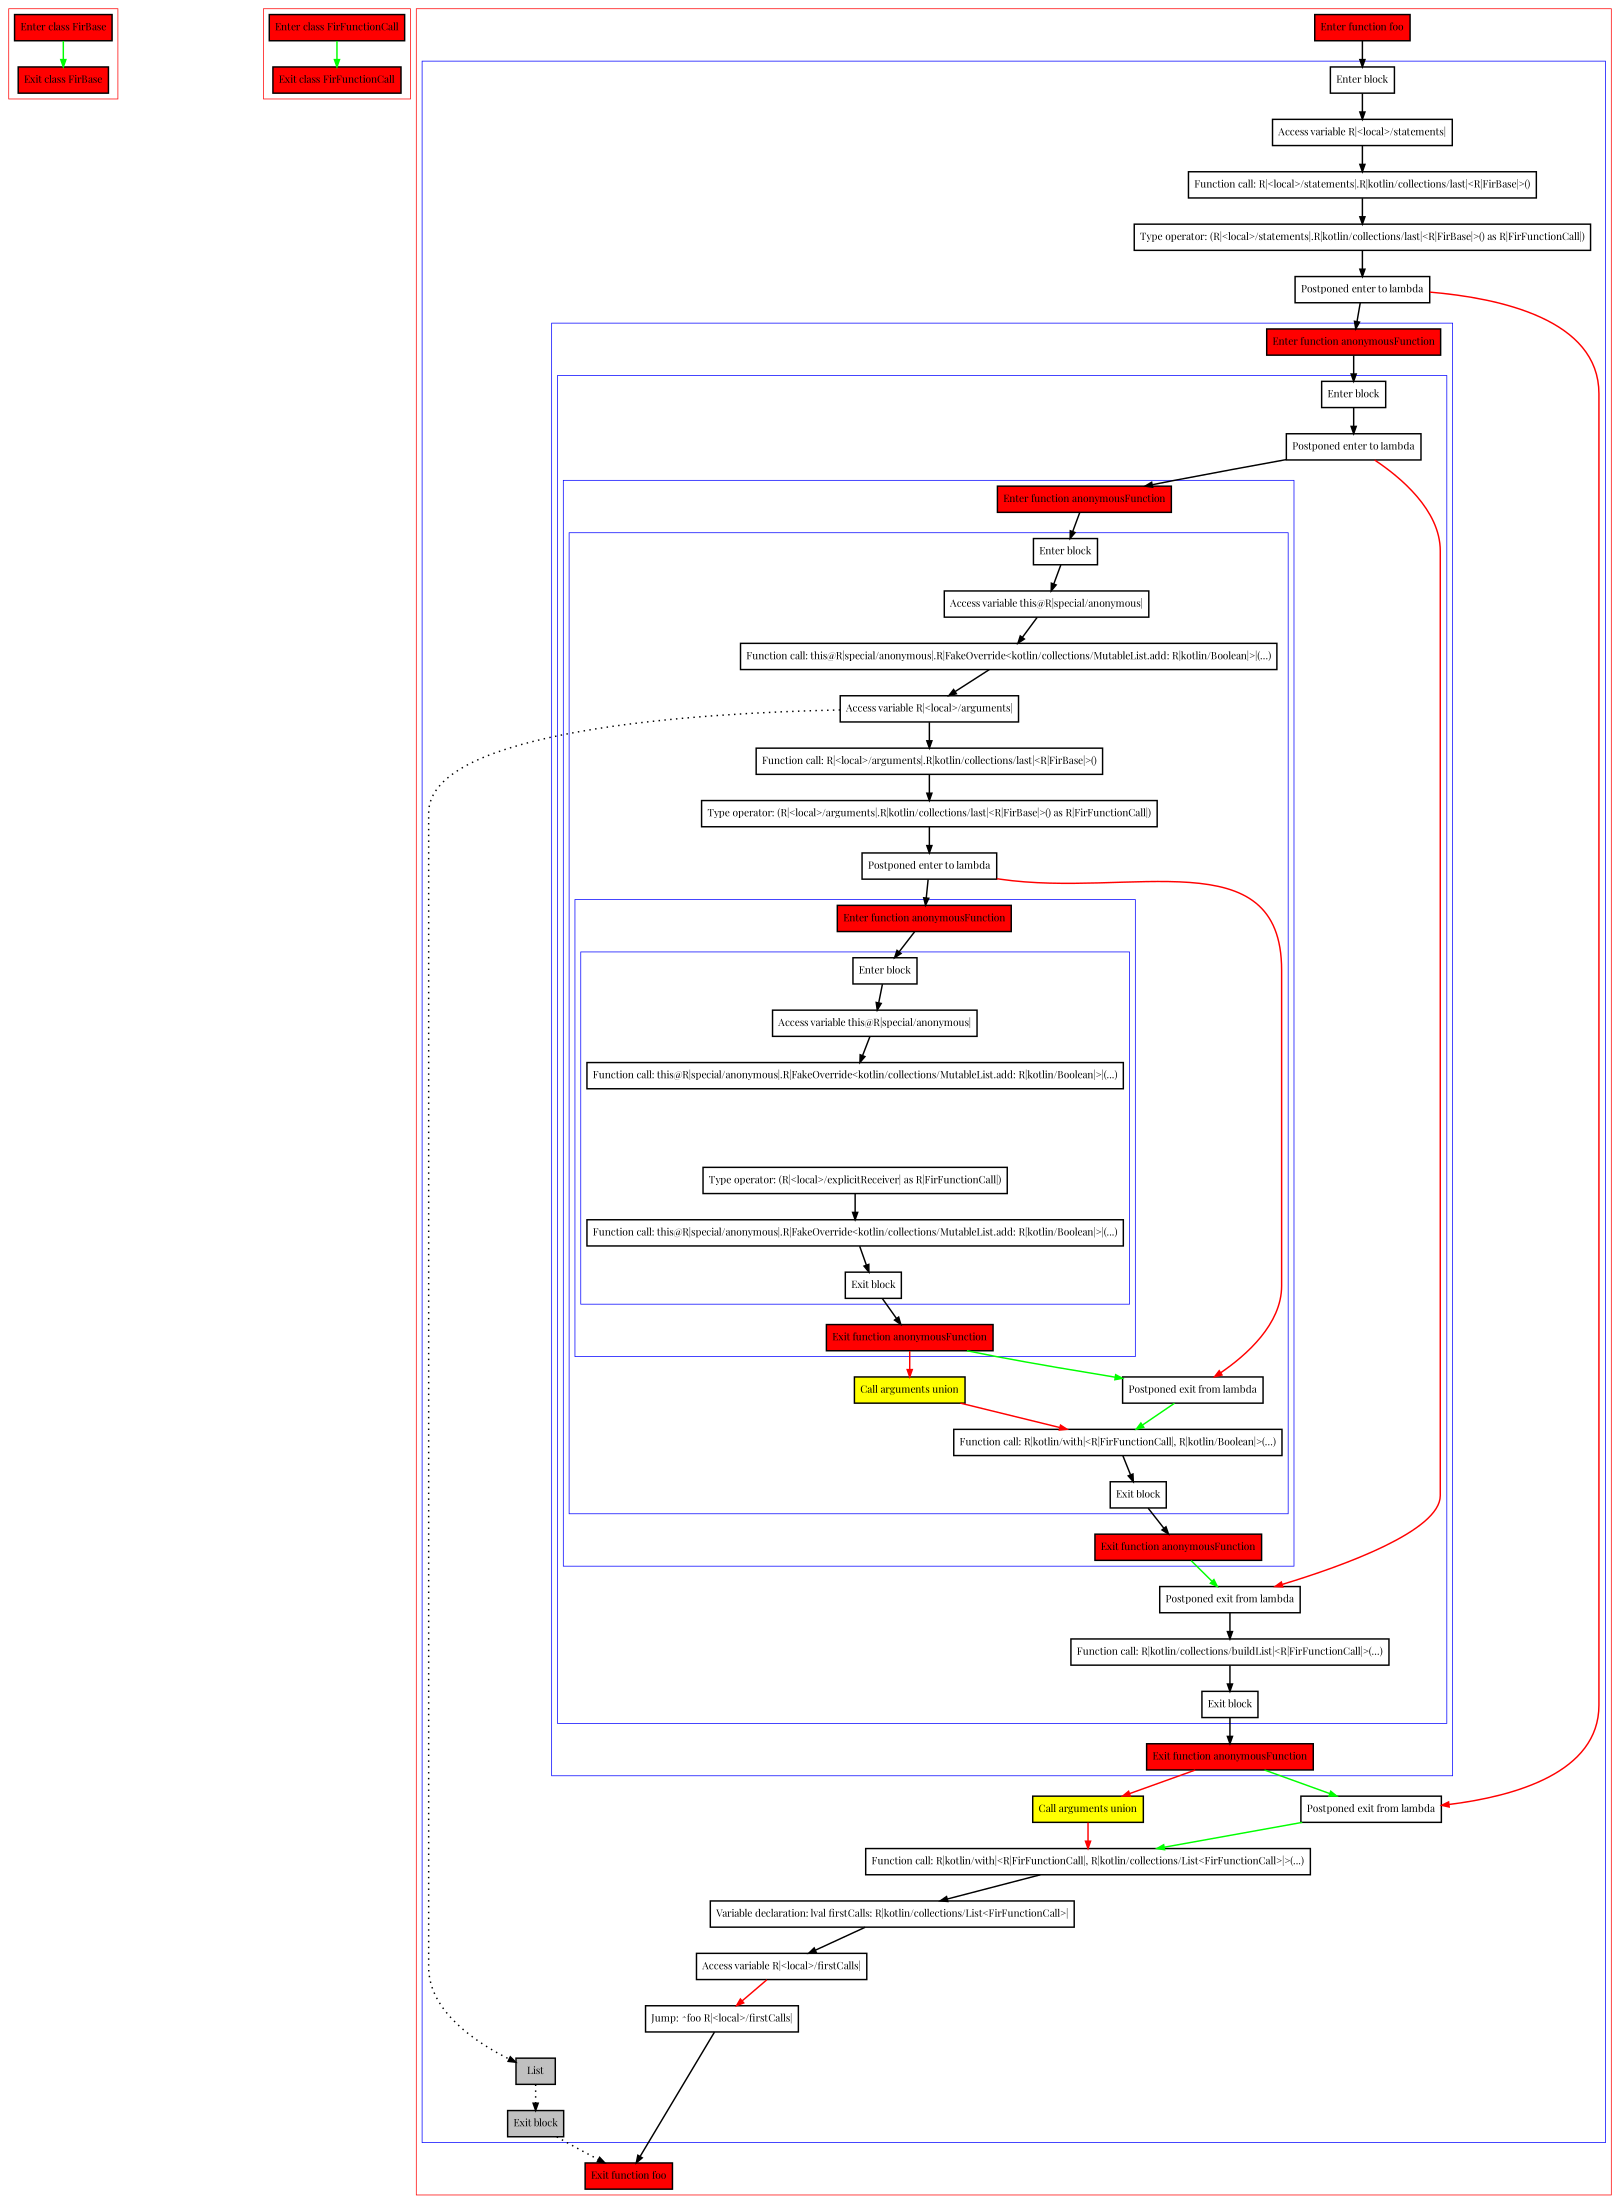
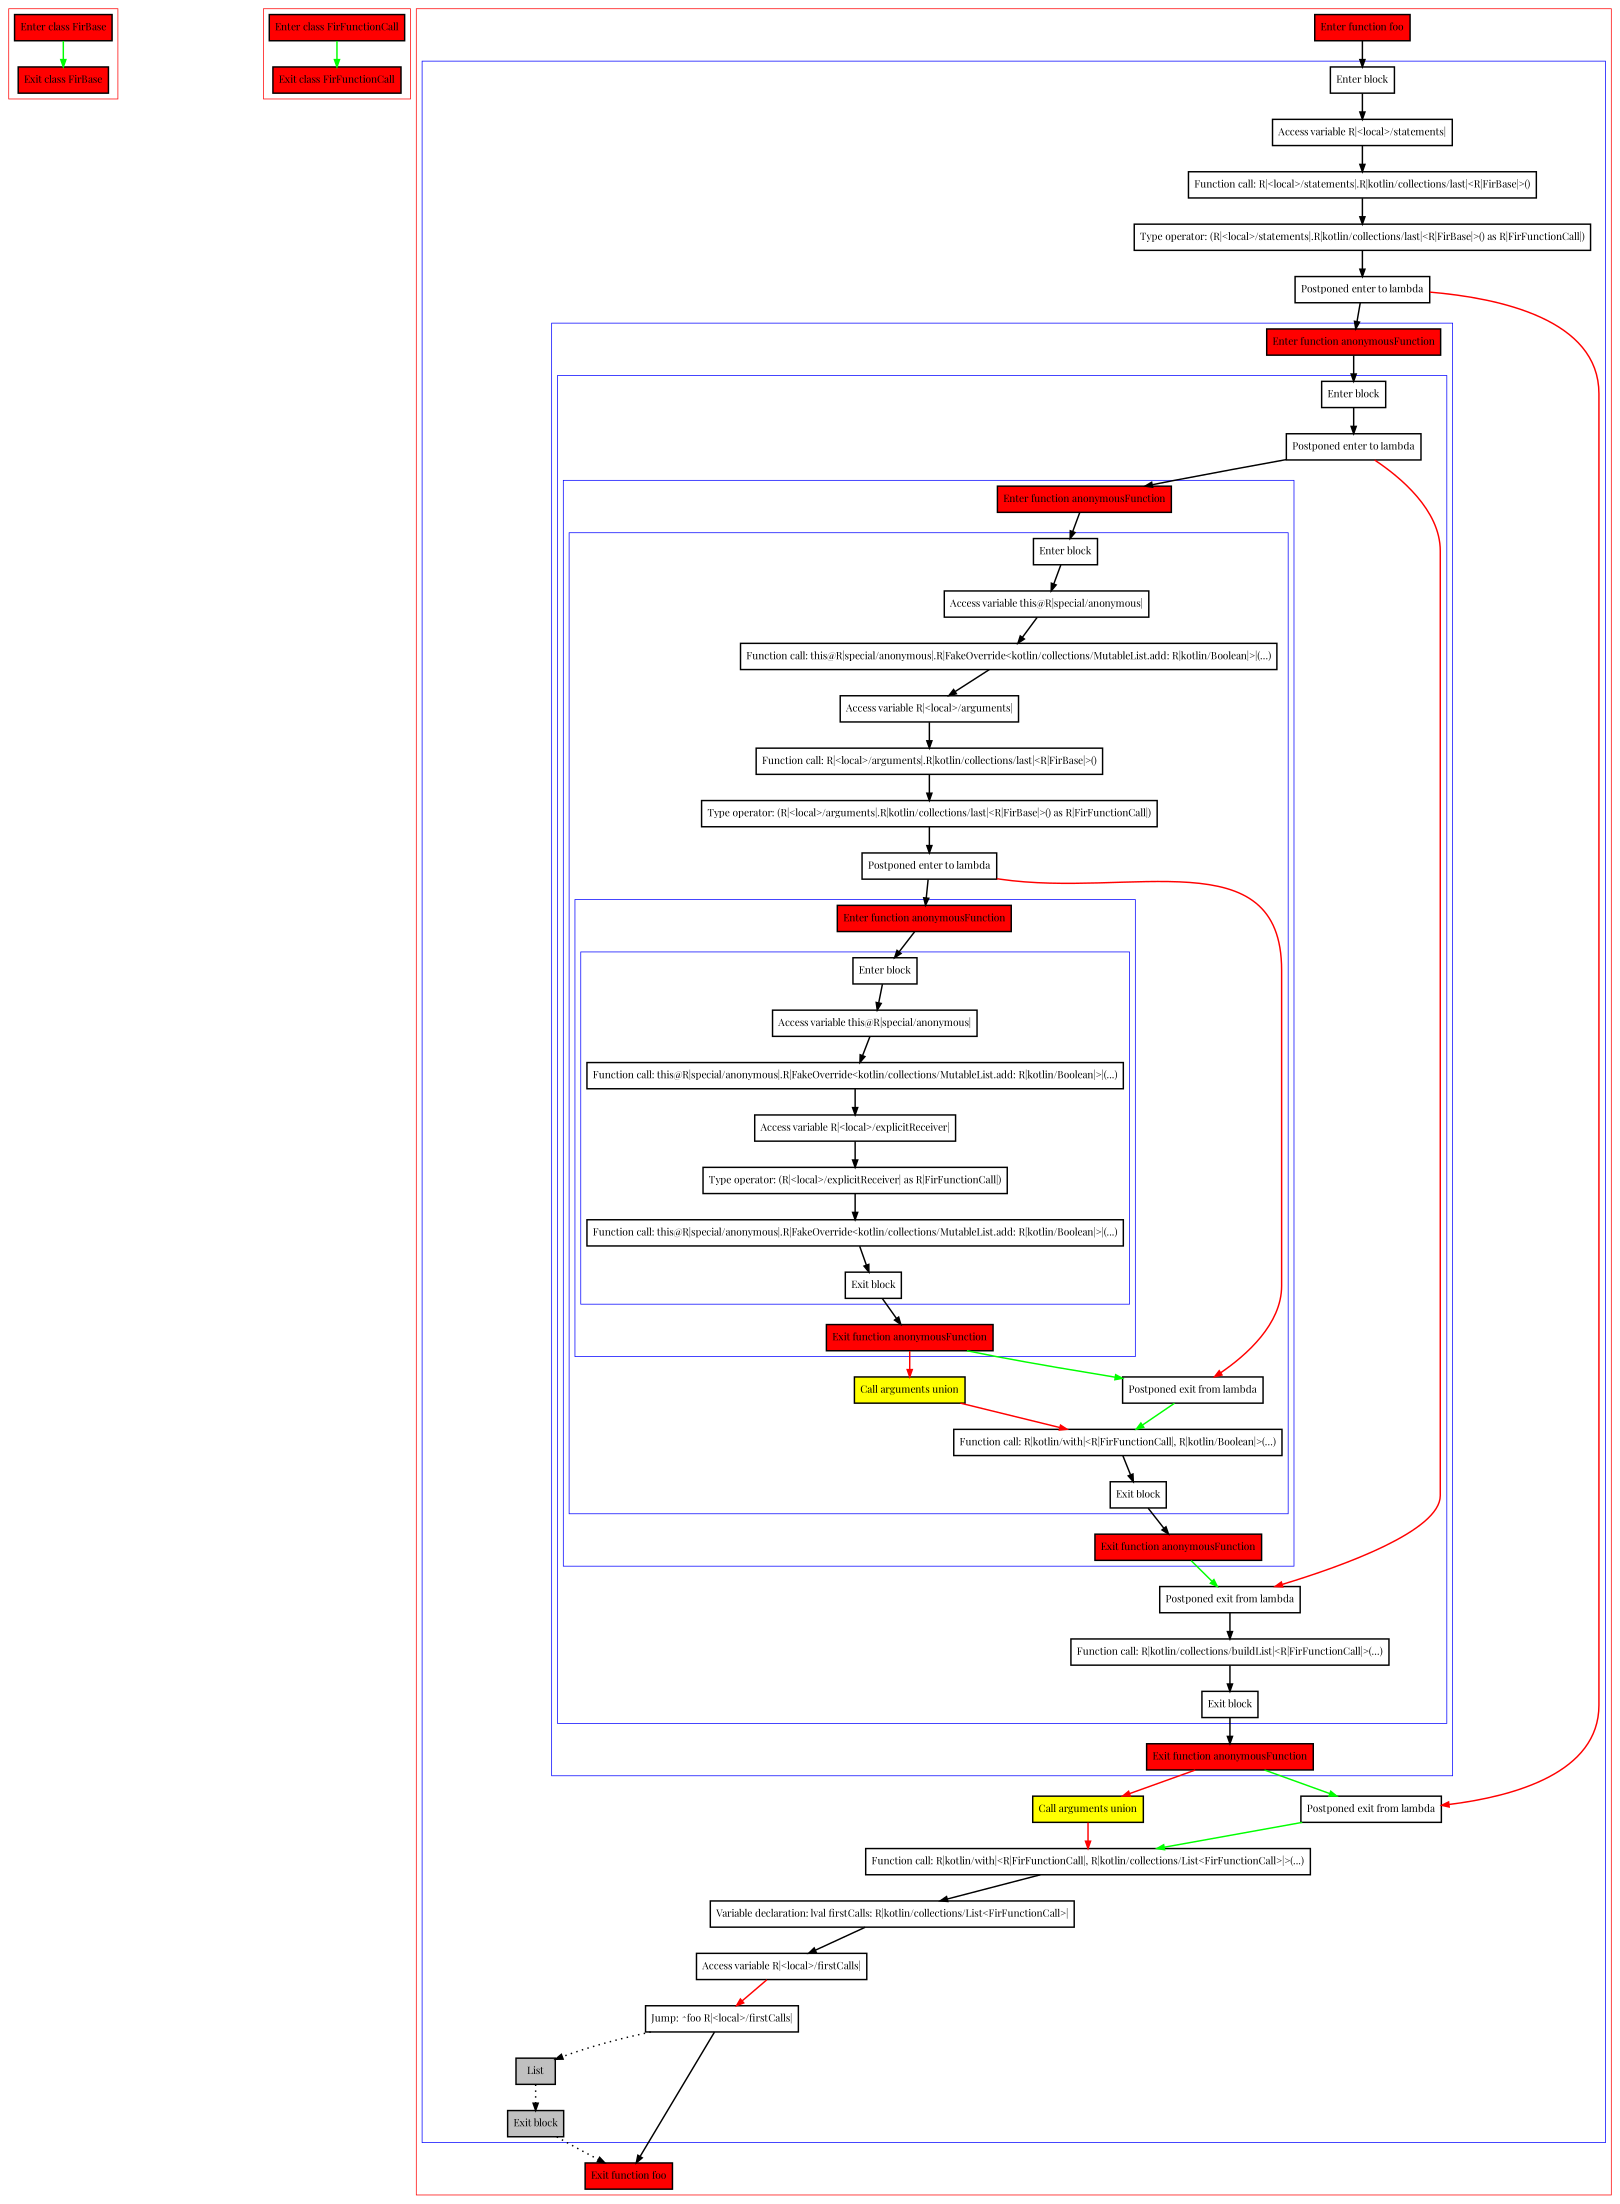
none -> (855, 1128)
(429, 1233) -> (606, 2043)
